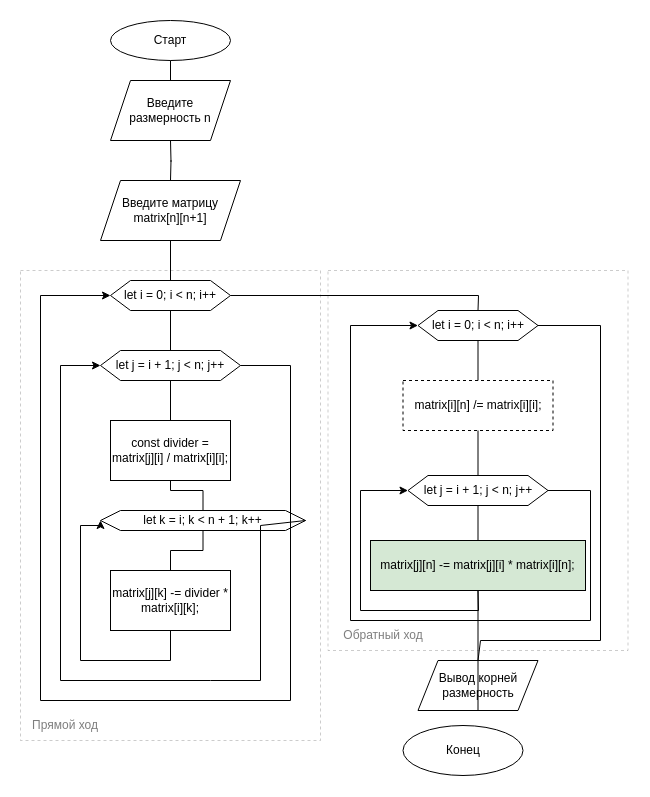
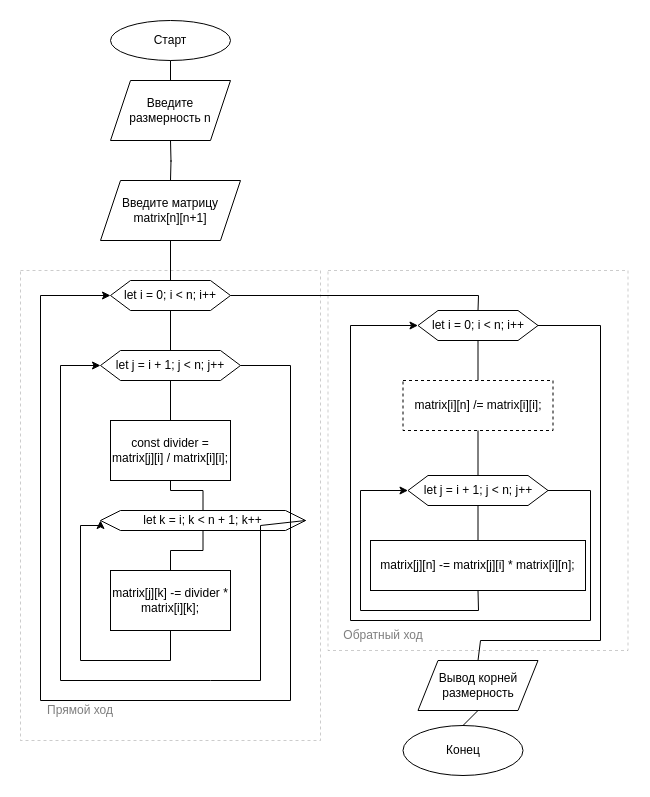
(478, 566) -> (478, 566)
(478, 687) -> (471, 718)
(66, 726) -> (81, 711)
